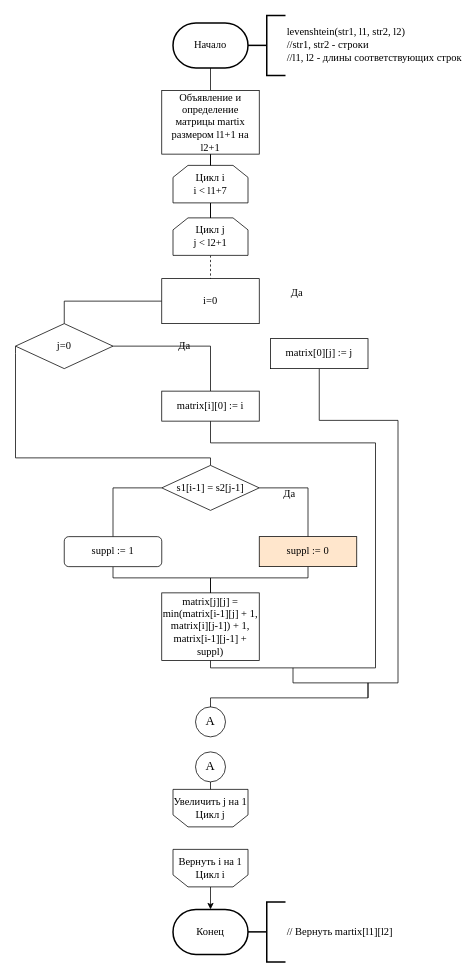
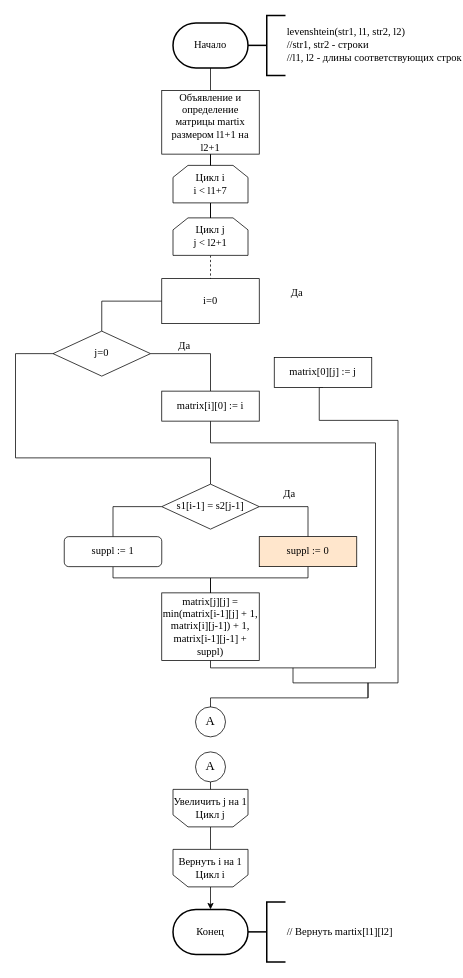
(64, 346) -> (102, 354)
(319, 354) -> (323, 372)
(210, 488) -> (210, 507)
none -> (210, 838)
